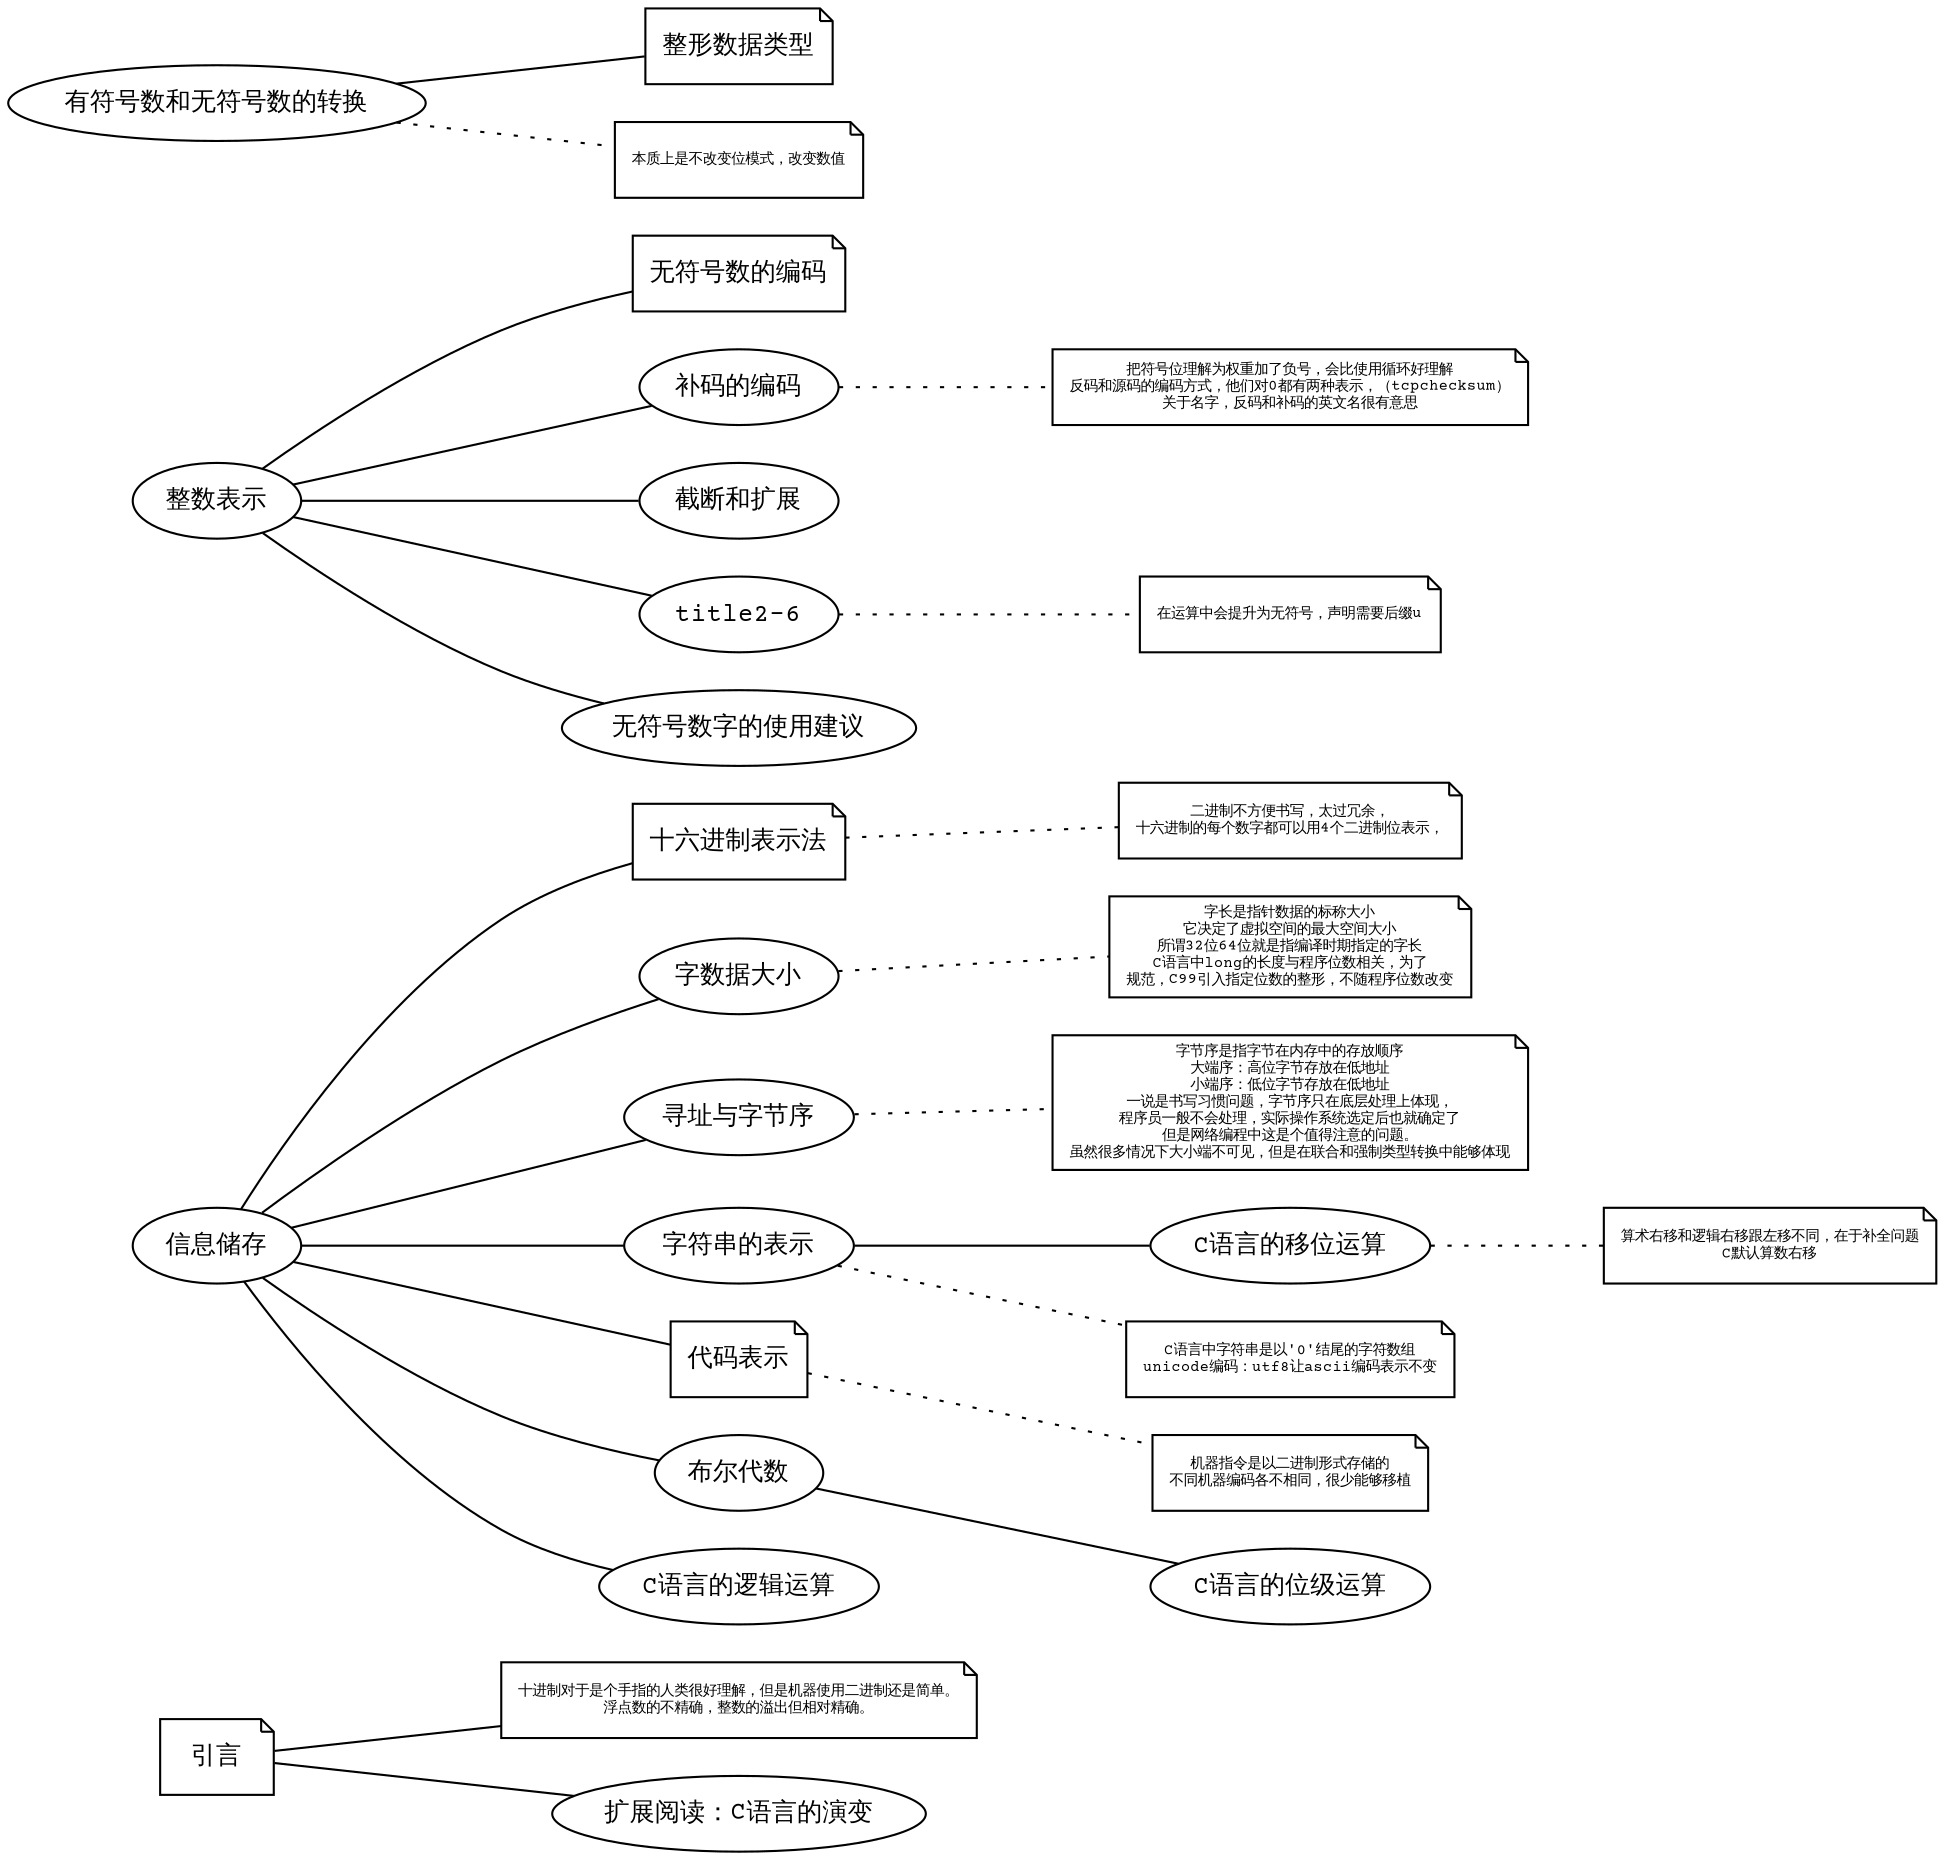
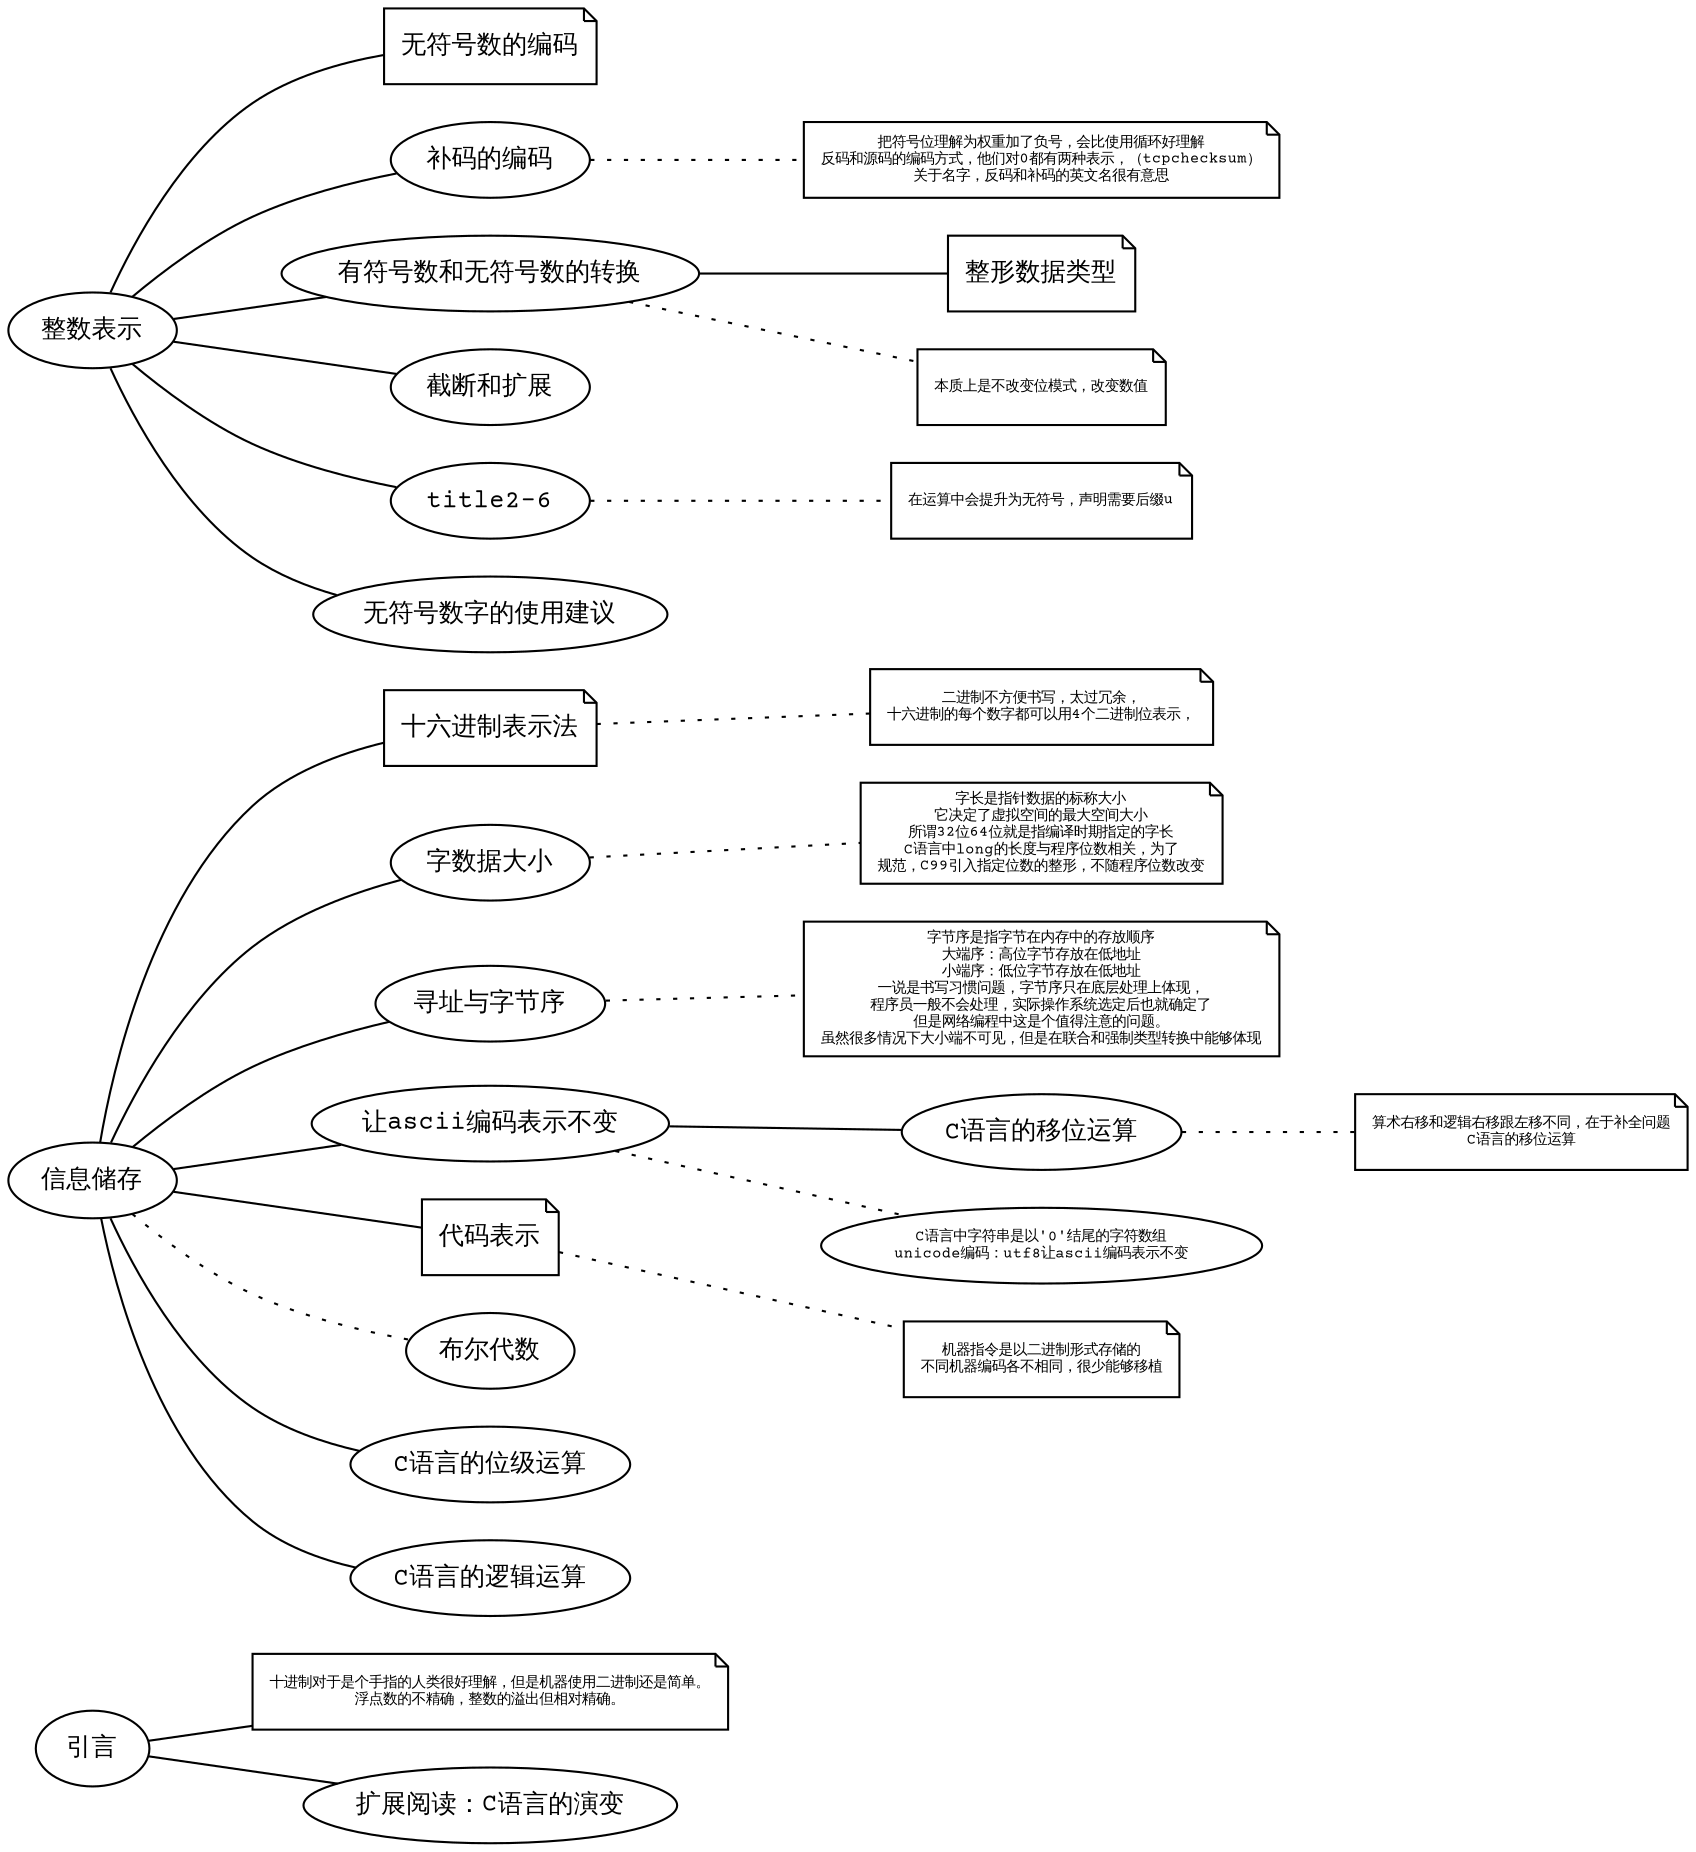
none -> (250, 308)
(739, 1246) -> (490, 1124)
(1770, 1246) -> (1521, 1132)
(1290, 1359) -> (1042, 1246)
(450, 1393) -> (261, 1298)
(997, 1526) -> (206, 1367)
(217, 1757) -> (93, 1749)
